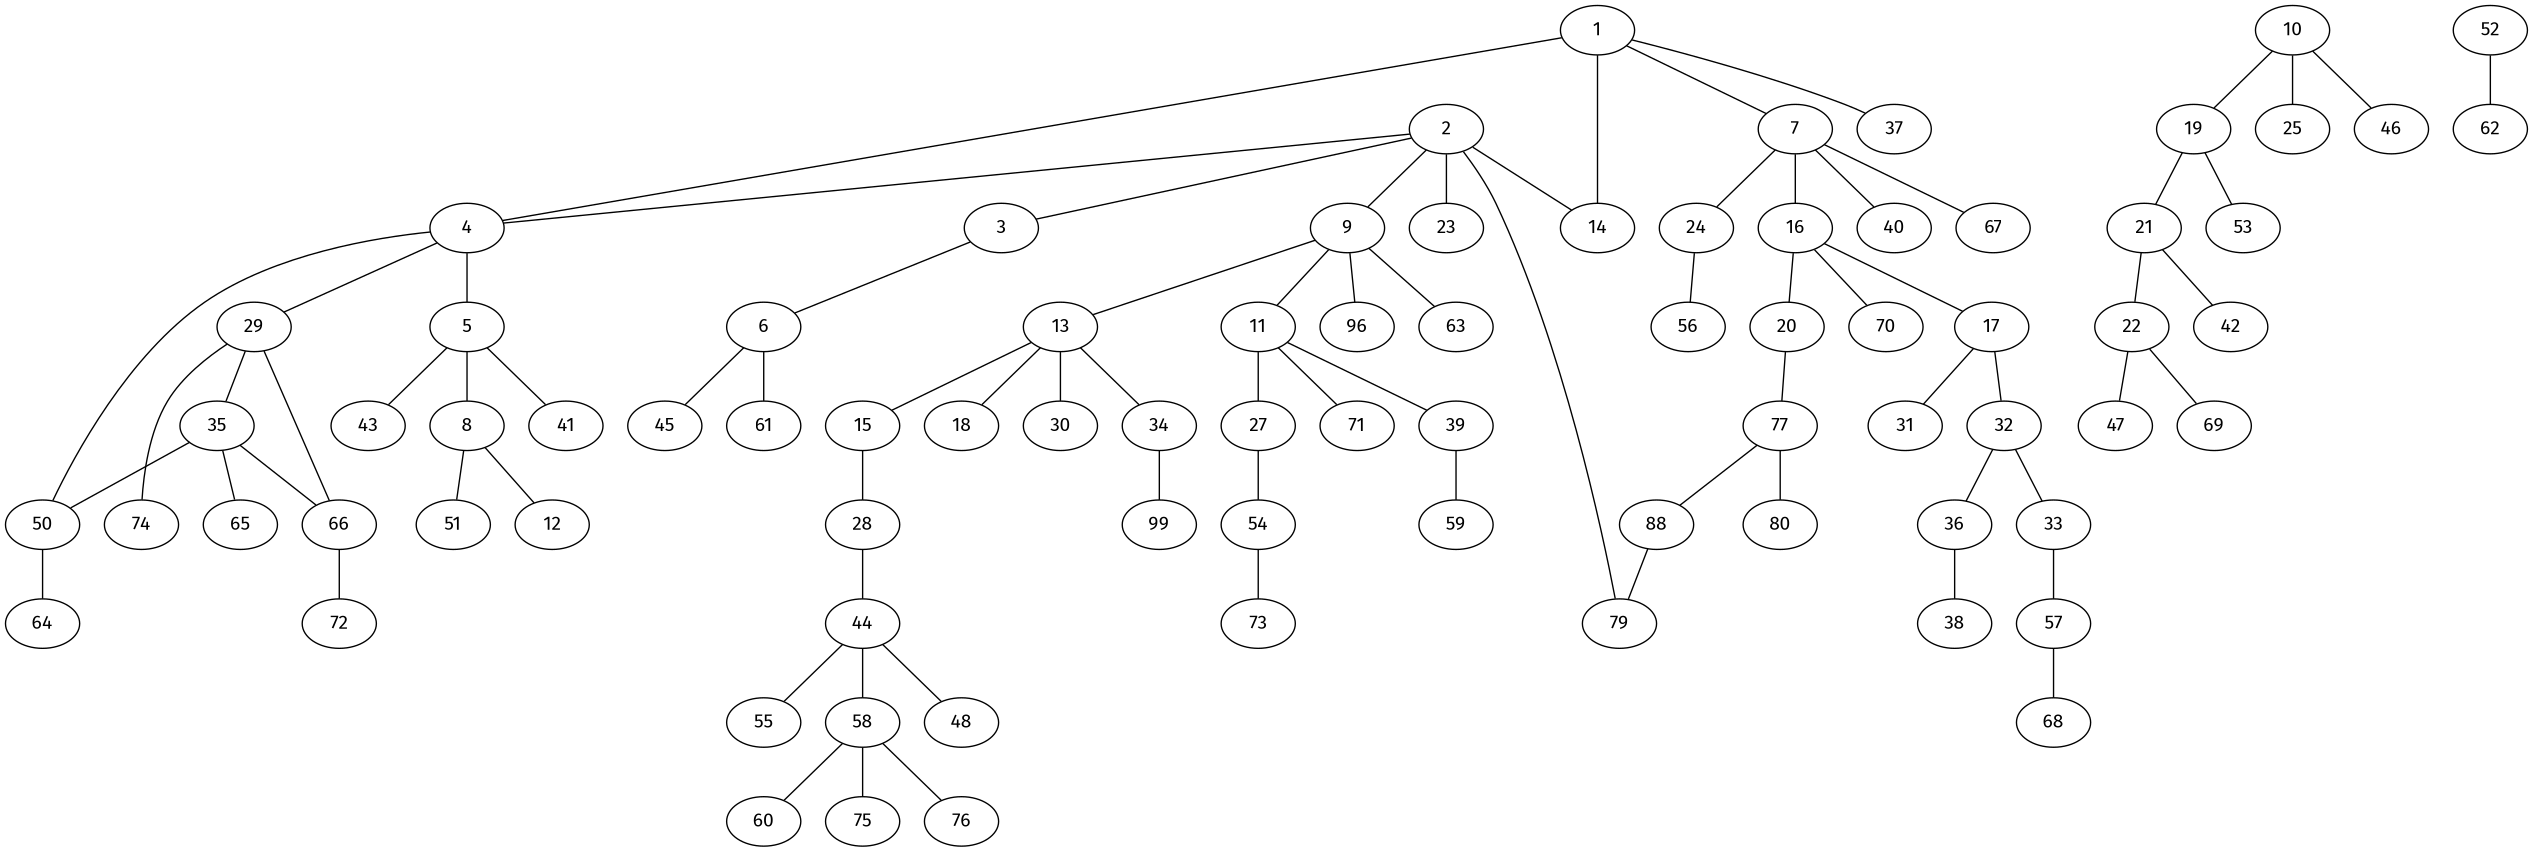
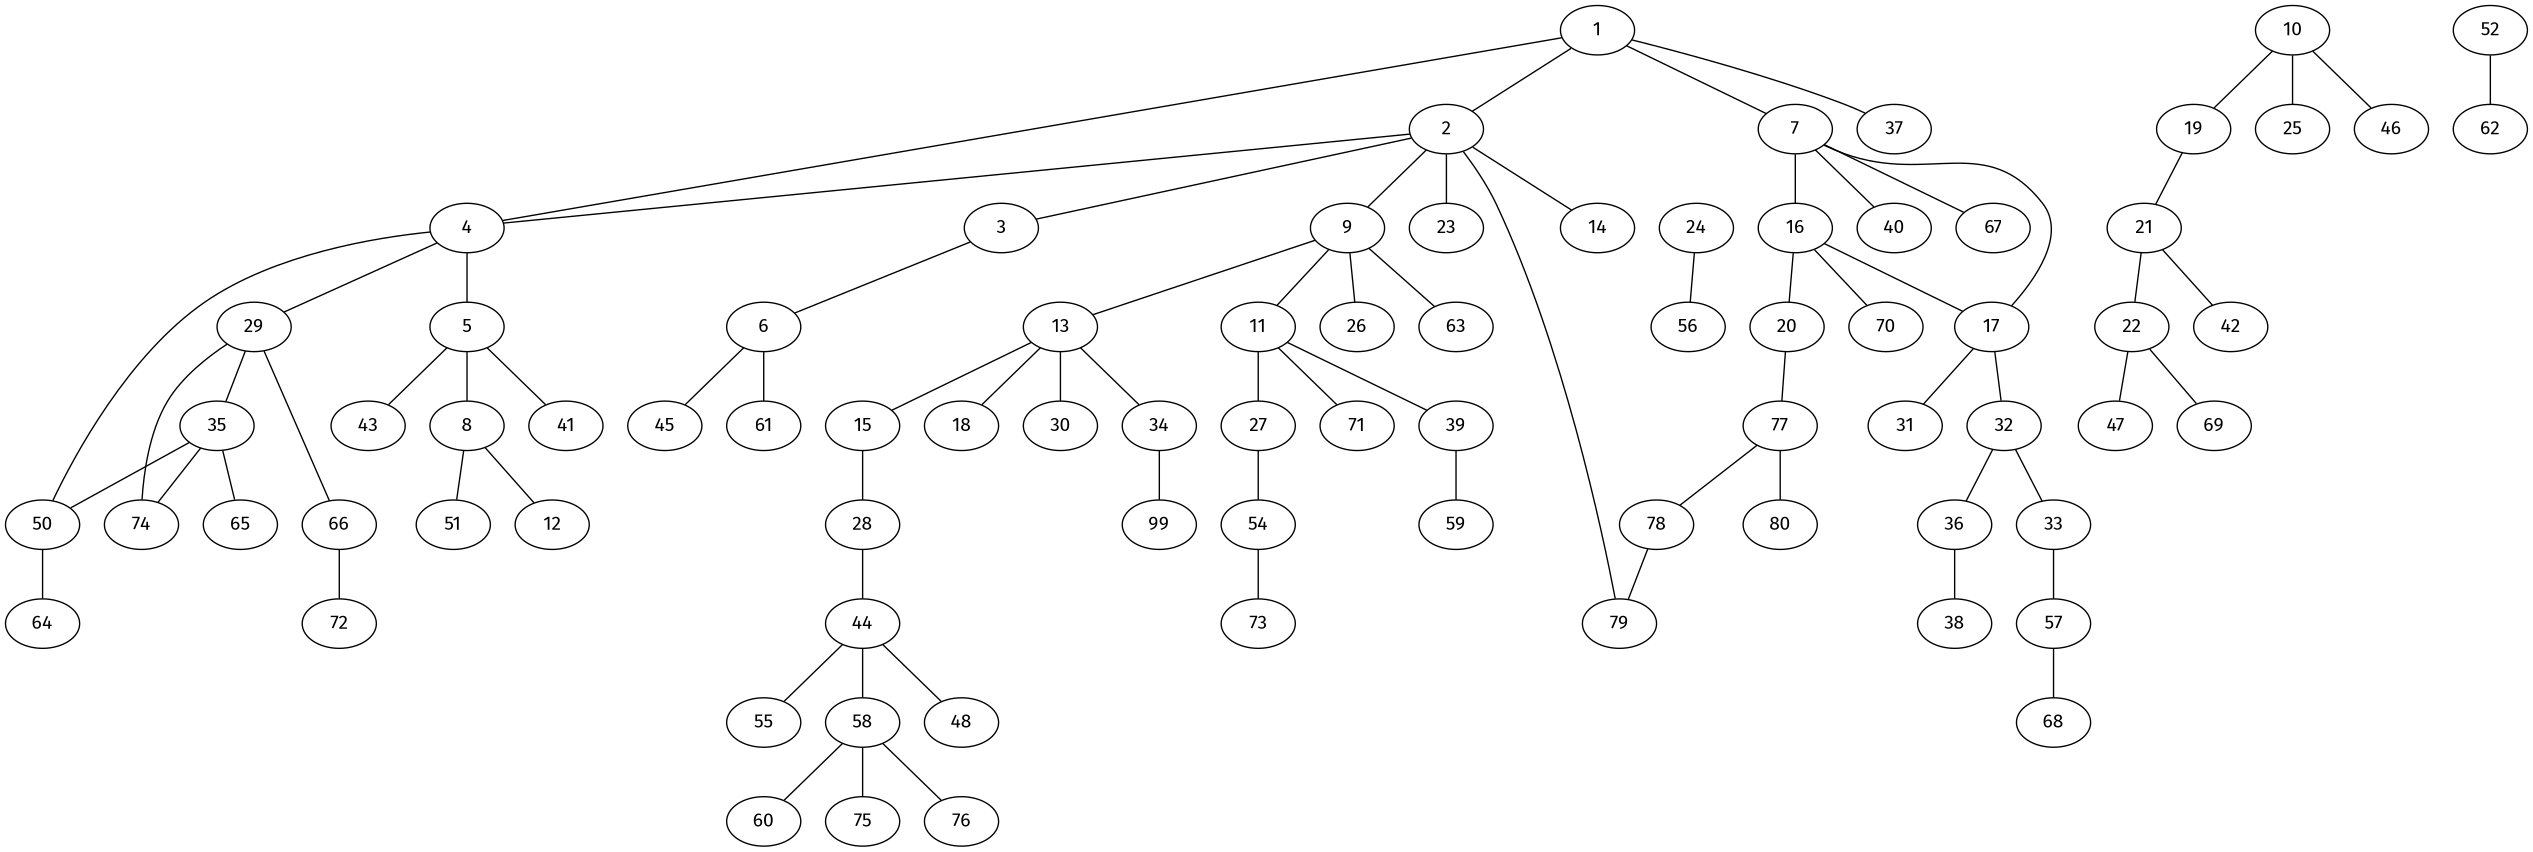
(1598, 129) -> (1522, 80)
(1746, 178) -> (1996, 169)
(2243, 228) -> none
(1357, 327) -> (1357, 327)
(278, 475) -> (179, 475)
(1657, 525) -> (1657, 525)
